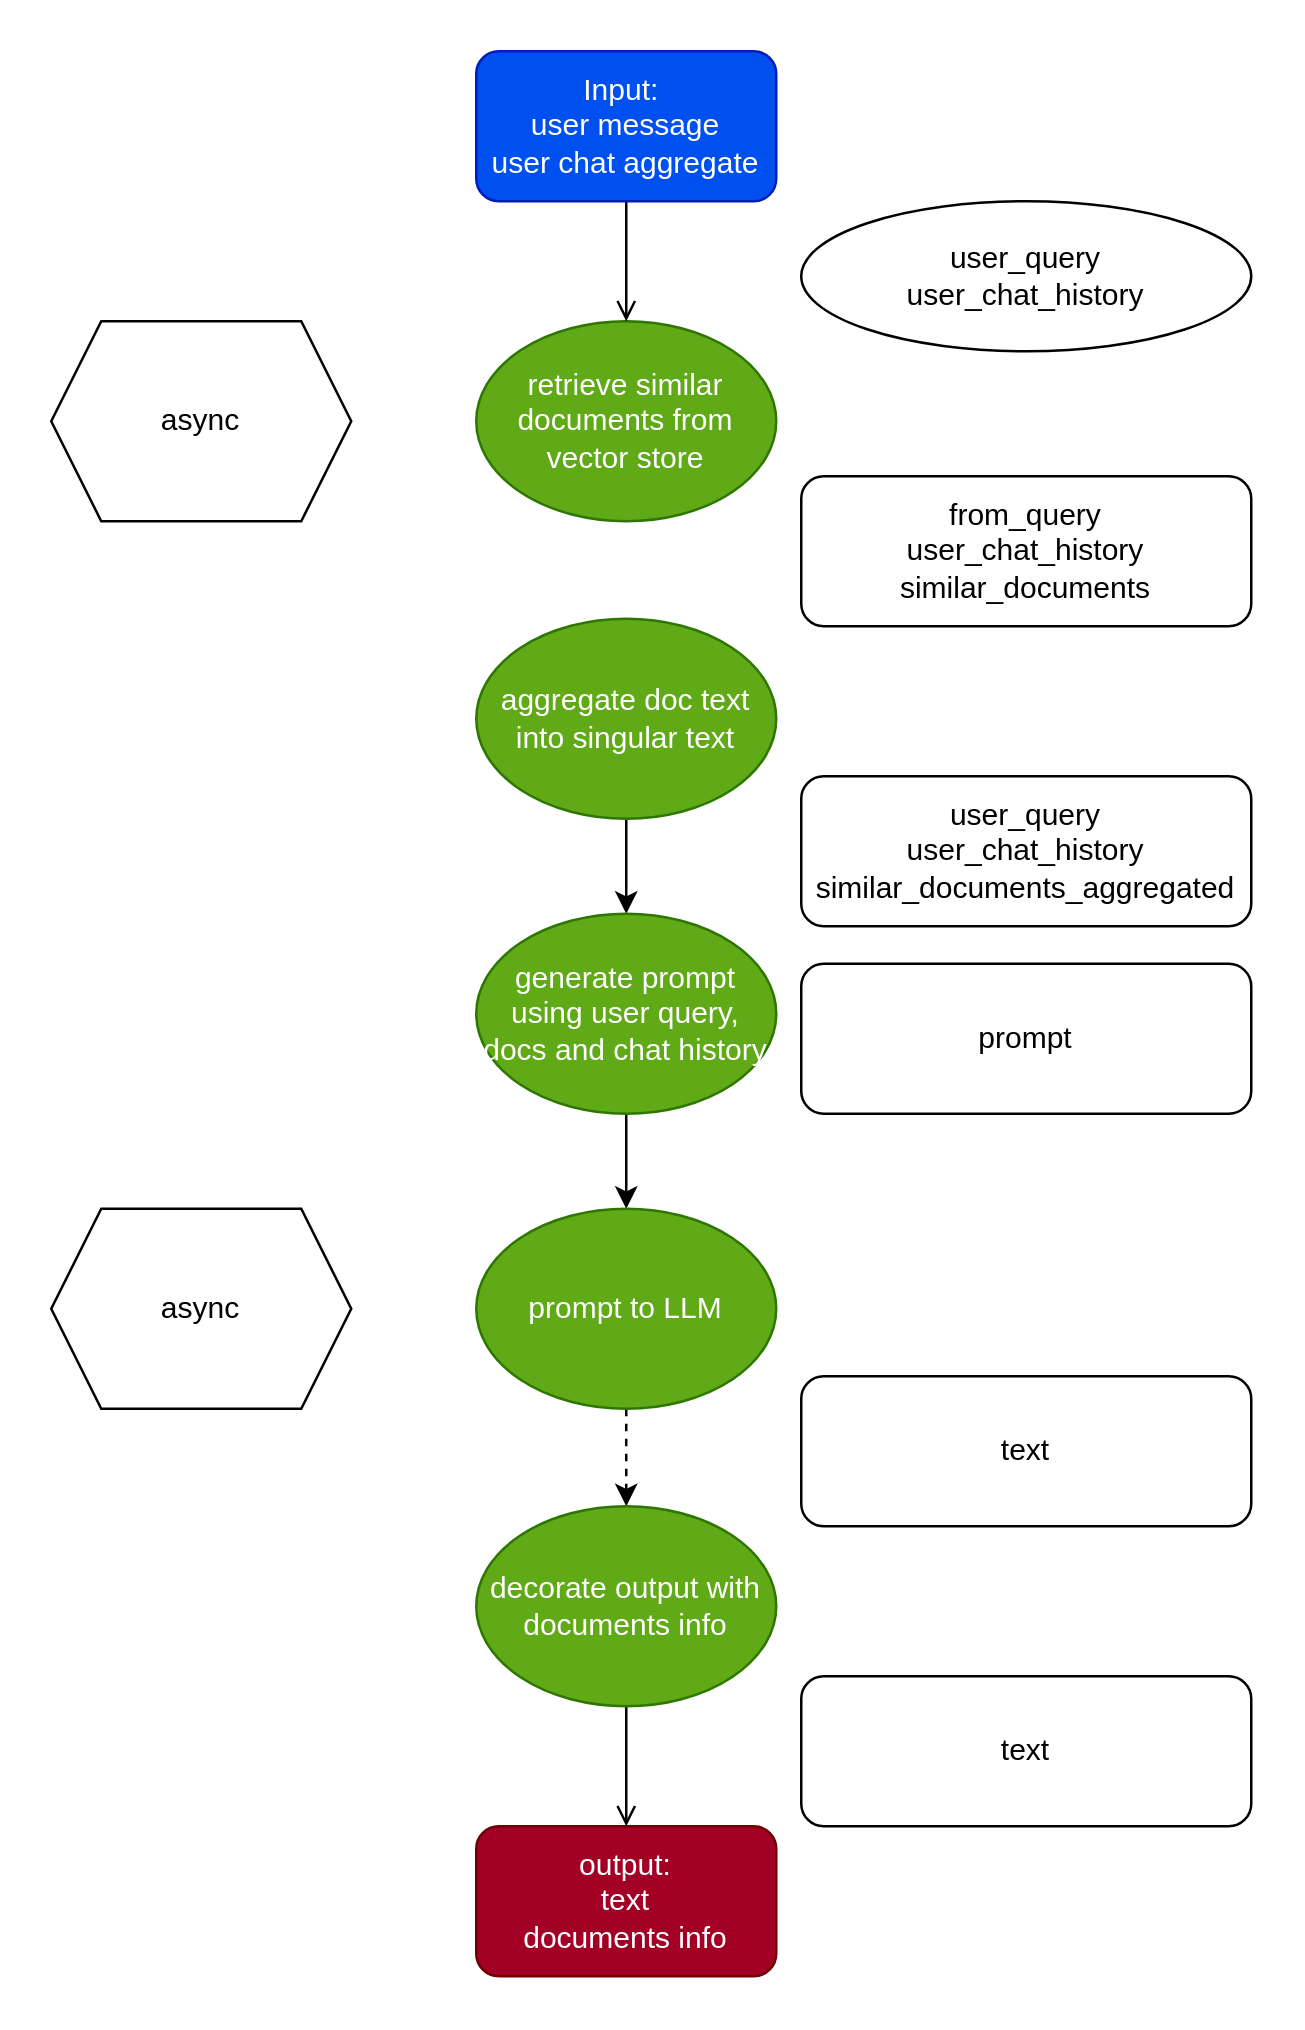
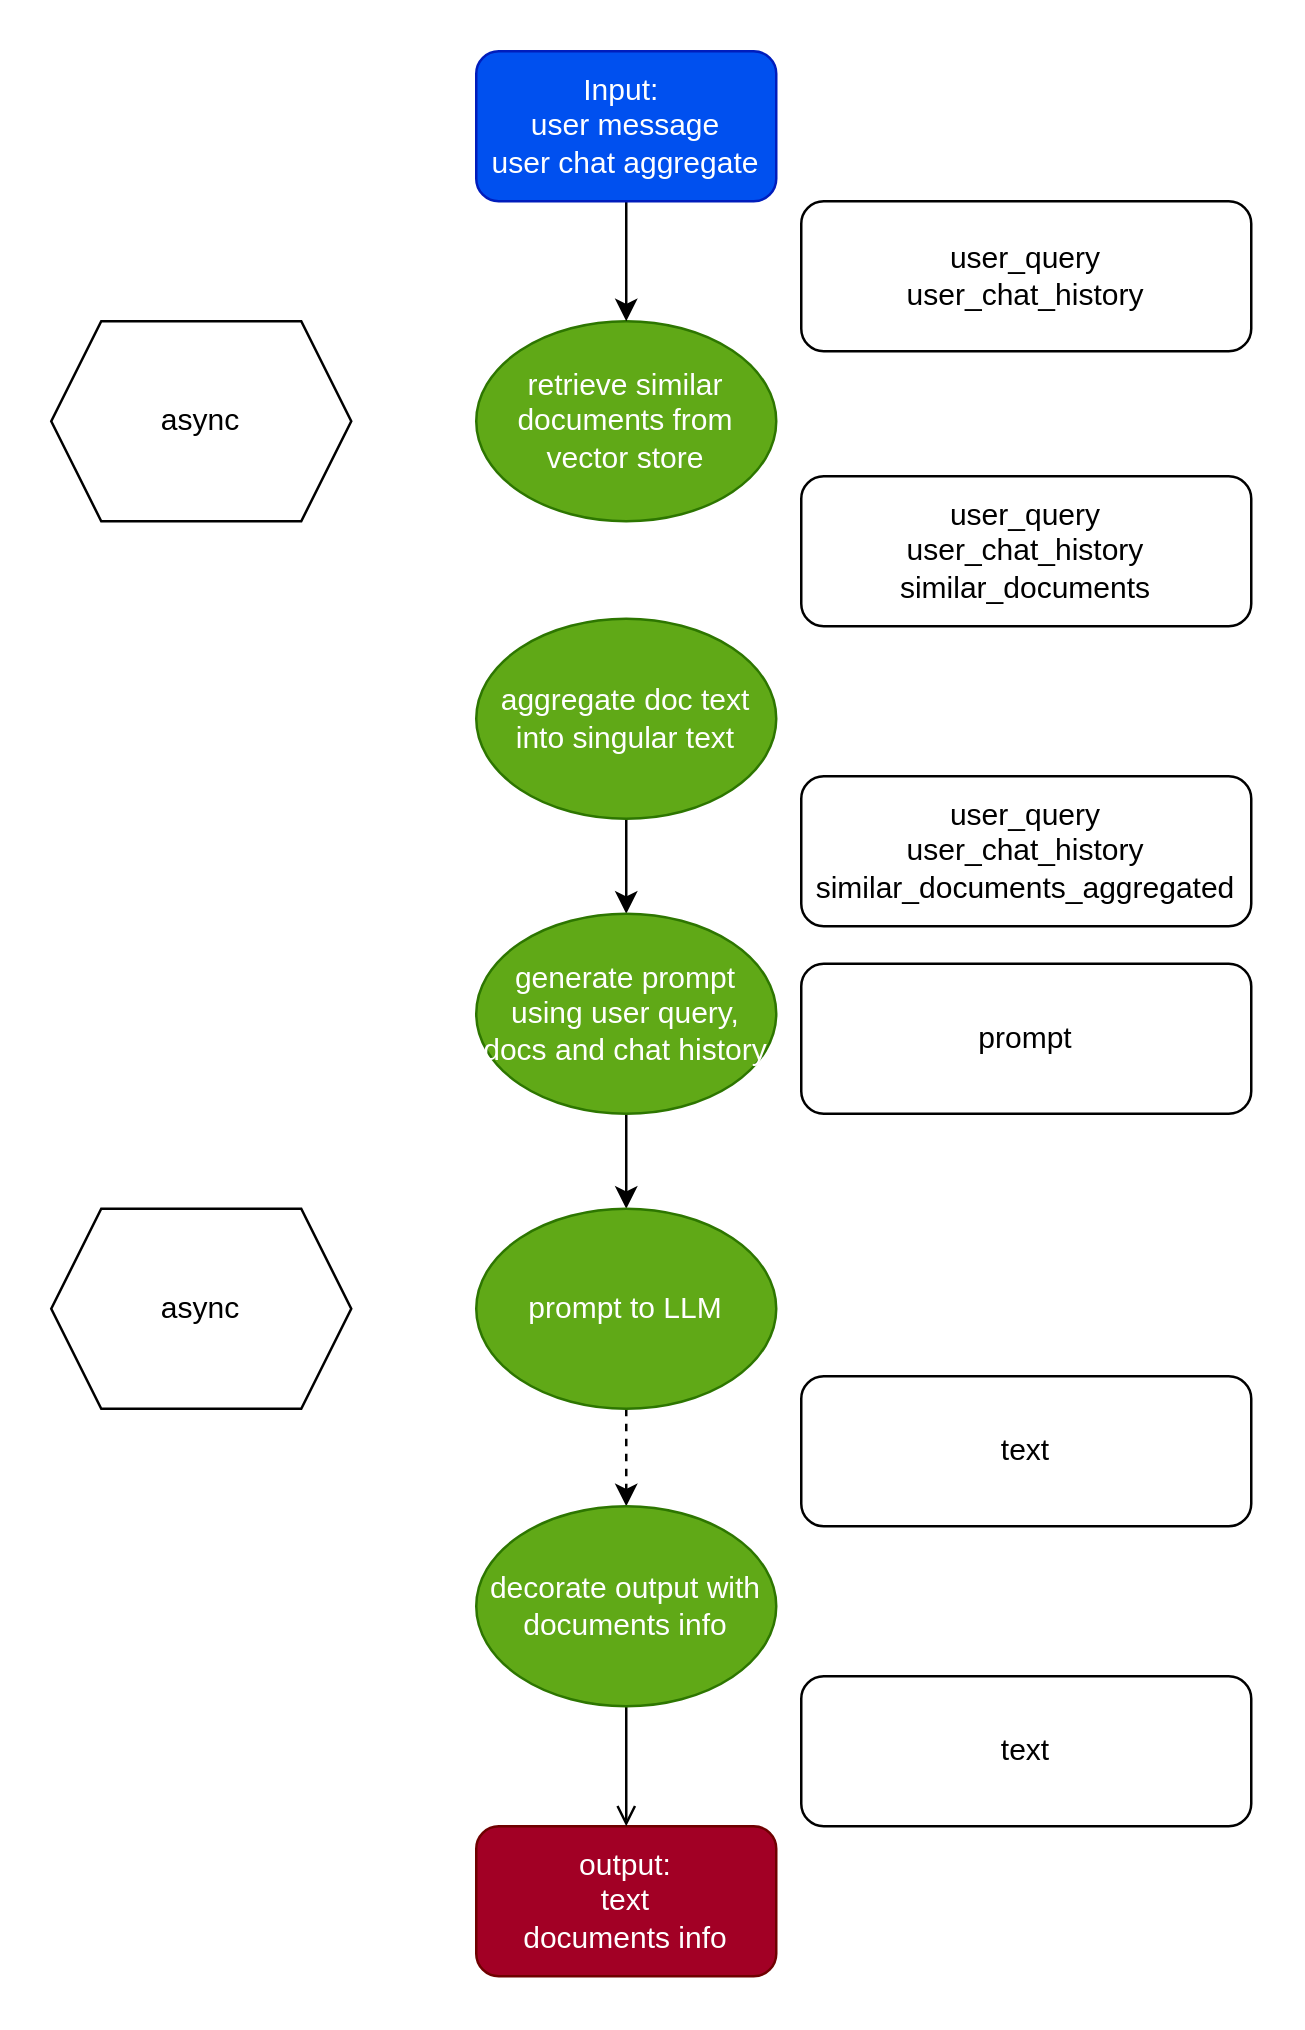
(1026, 276) -> (1026, 276)
(626, 307) -> (626, 303)
(1026, 551) -> (1026, 551)
